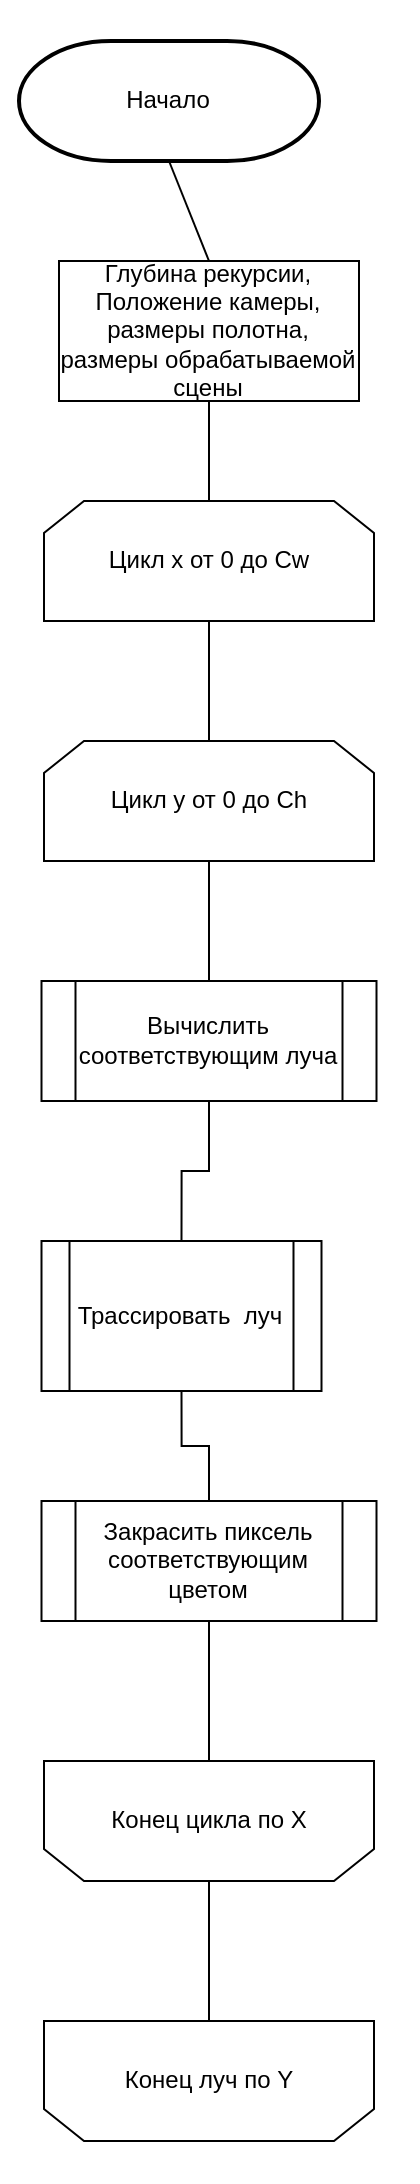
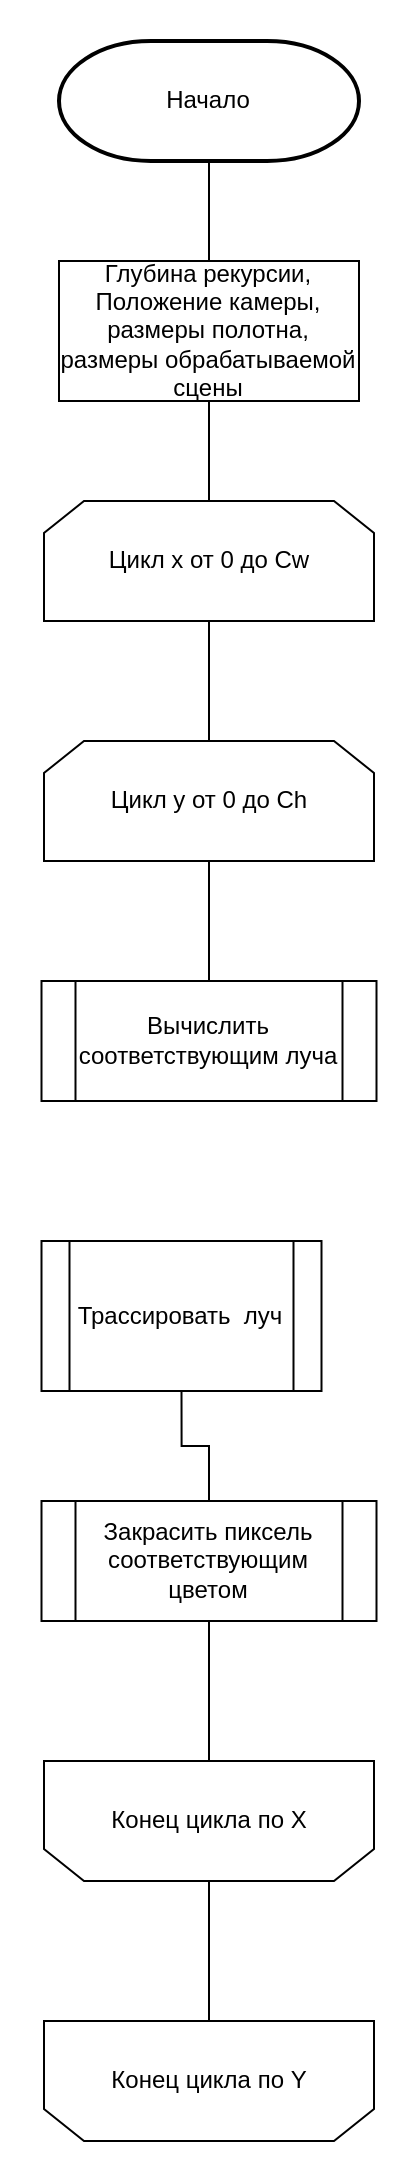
(169, 101) -> (209, 101)
(196, 1171) -> none
(210, 2081) -> (210, 2081)
